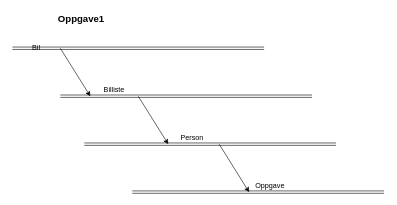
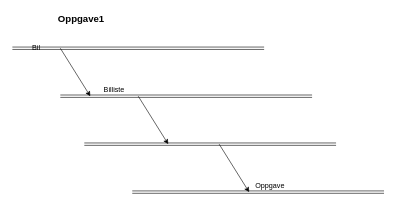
(192, 138) -> none
